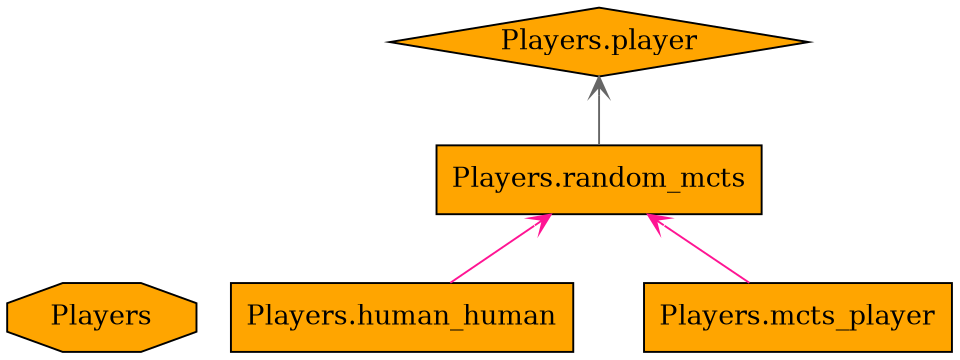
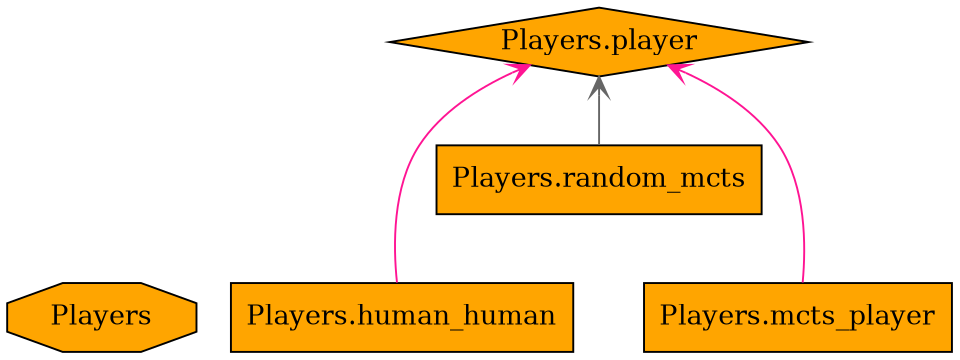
(492, 254) -> (414, 155)
(707, 254) -> (784, 155)
